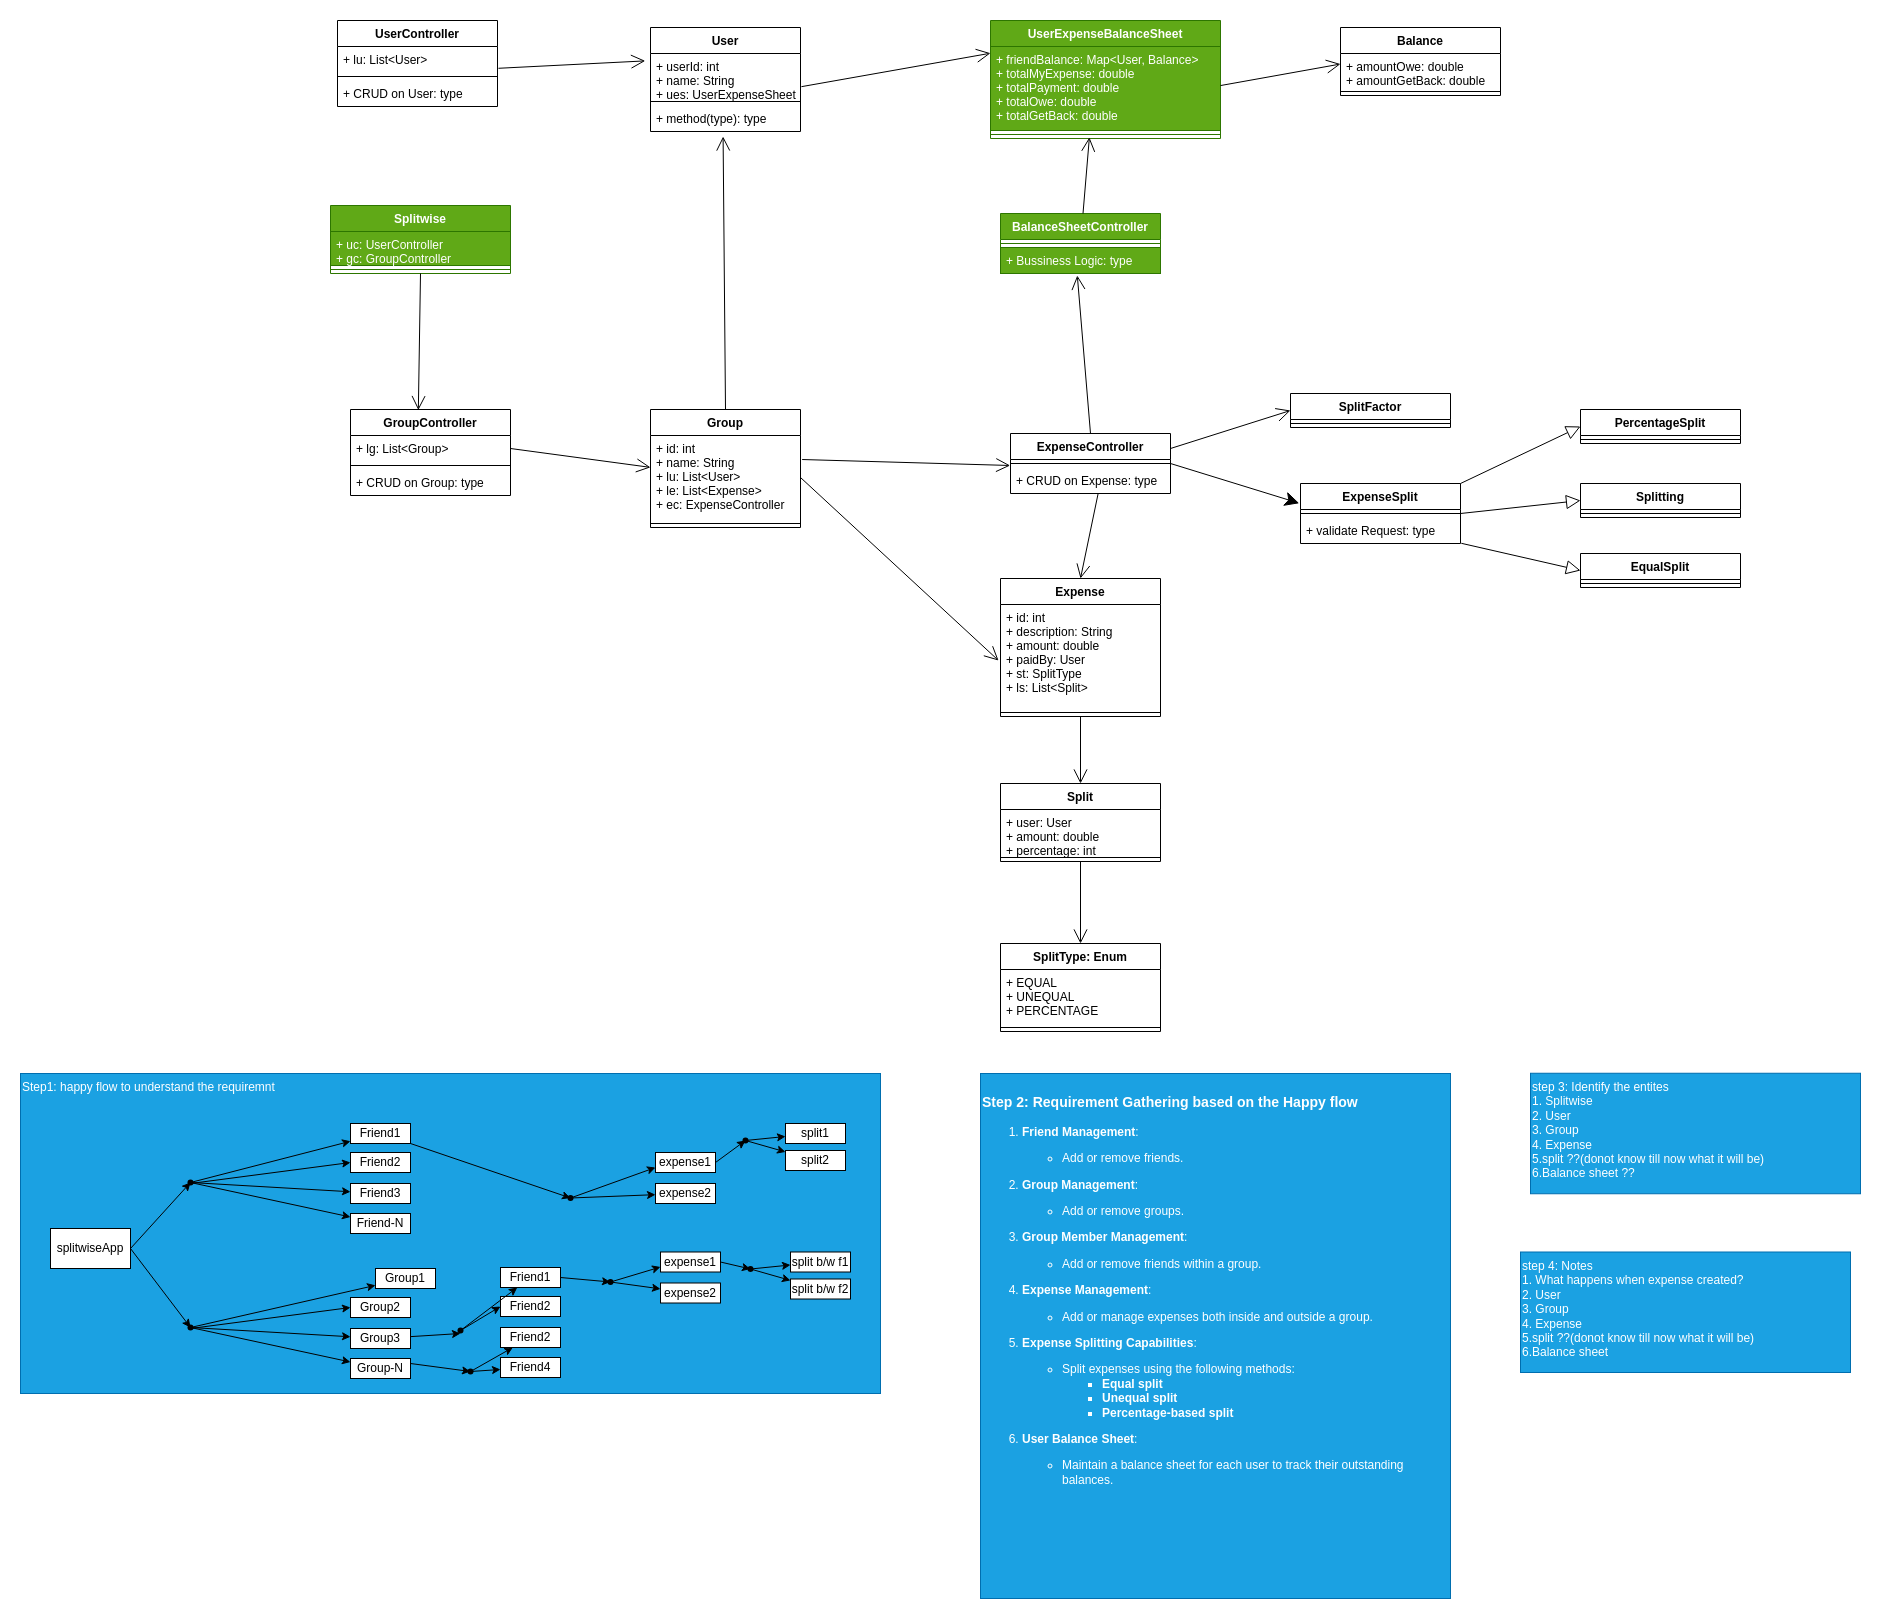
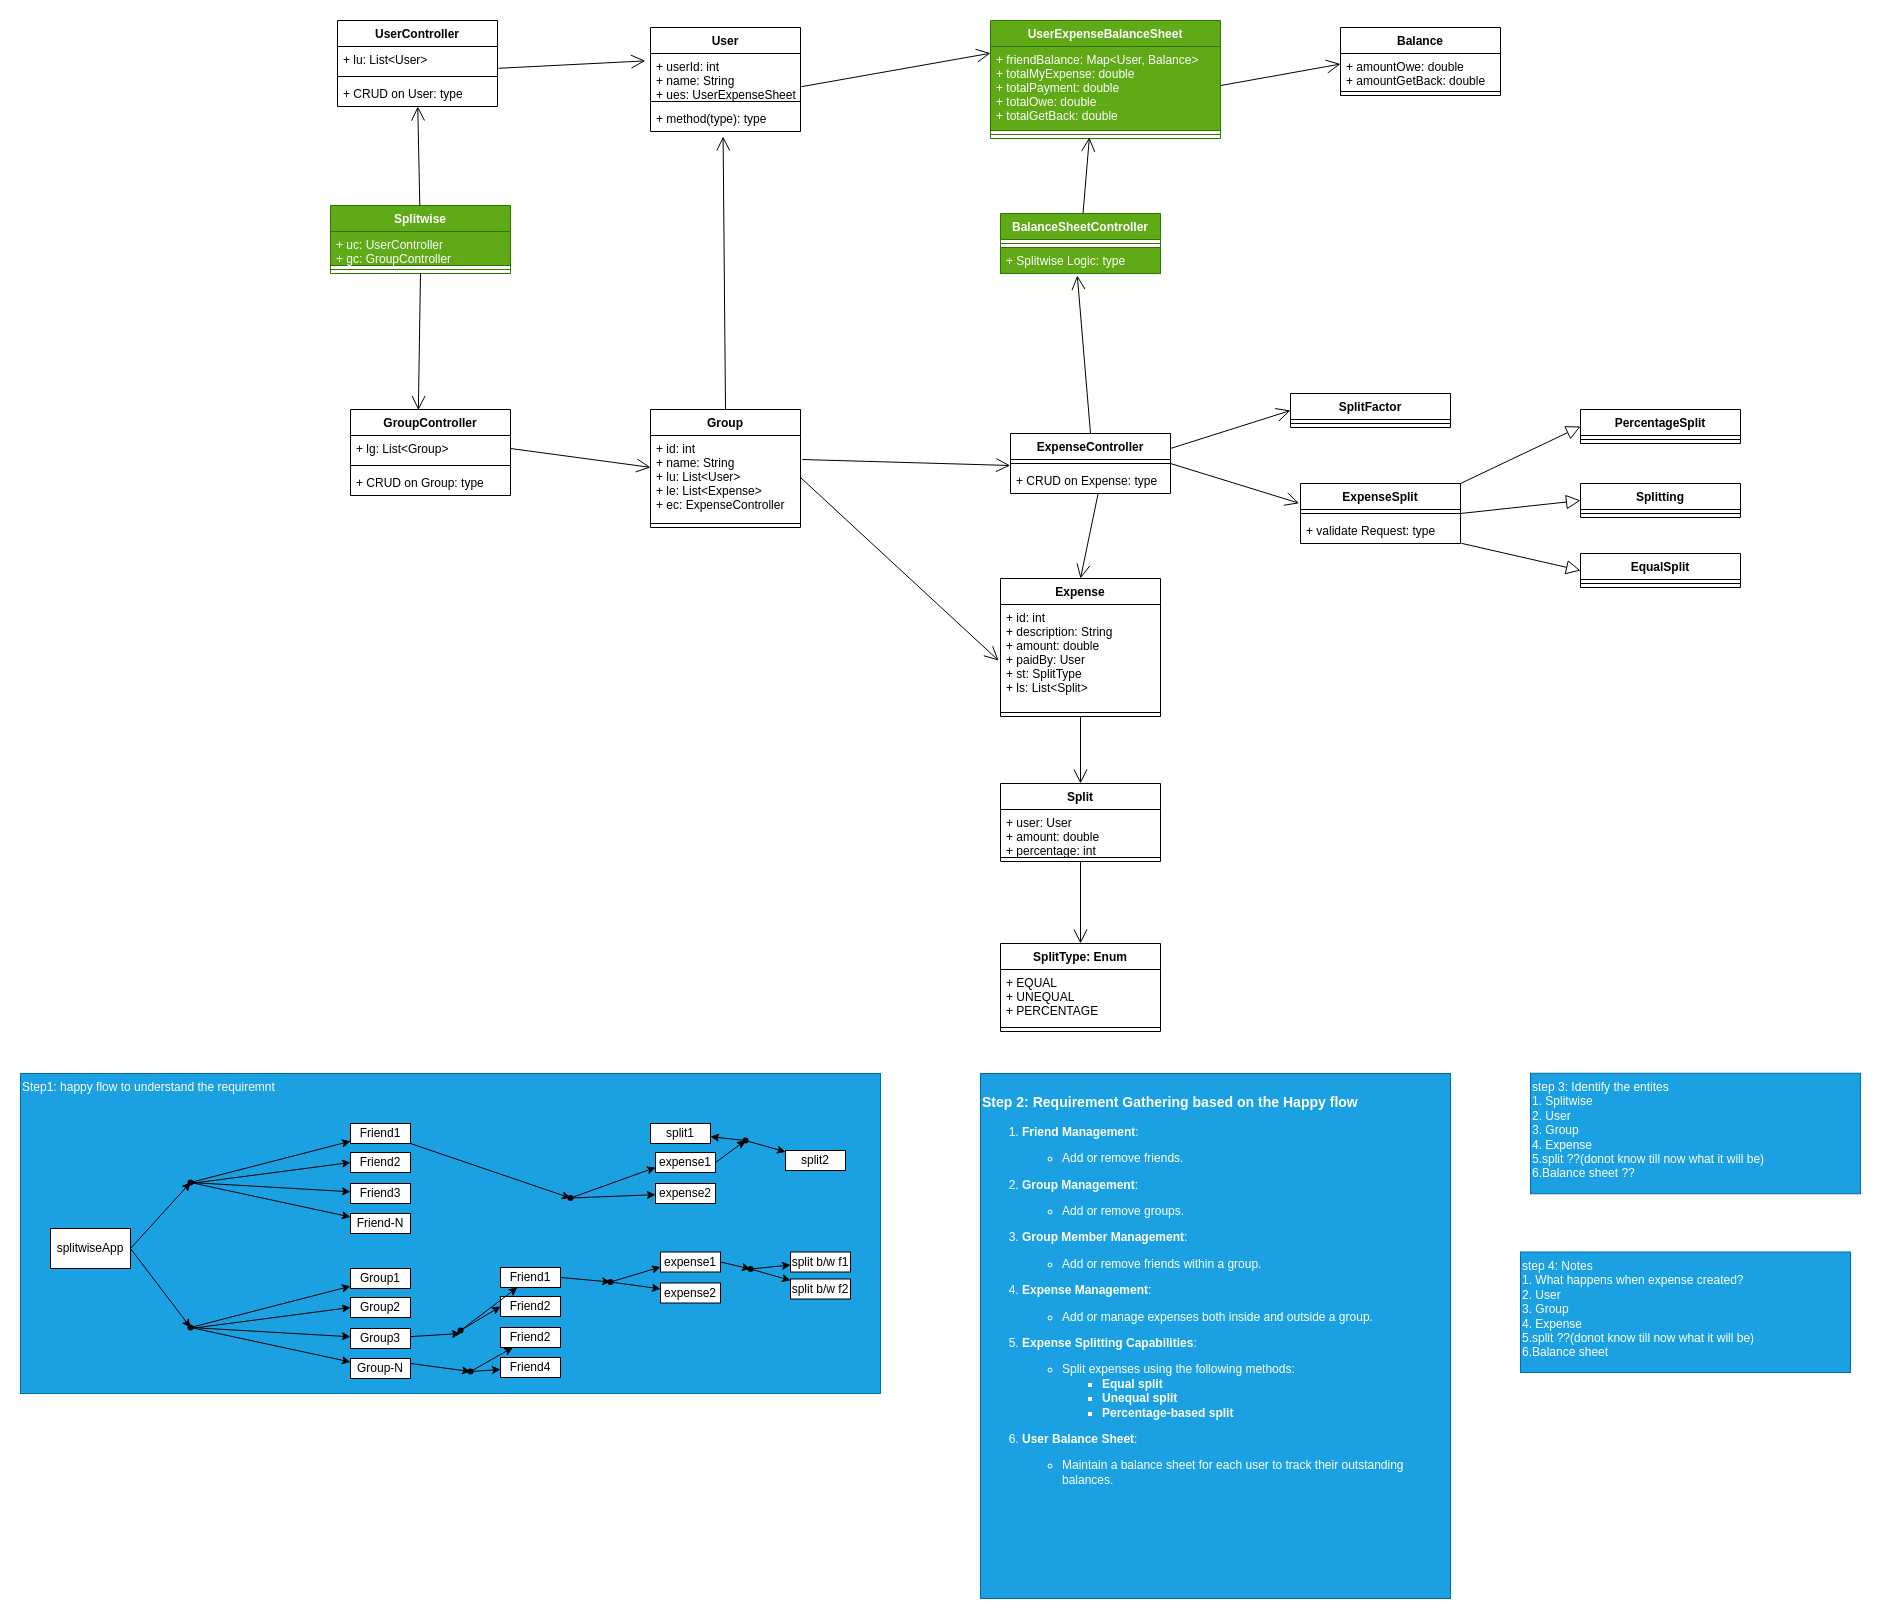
none -> (419, 157)
(1074, 261) -> (1071, 261)
(1287, 499) -> (1290, 501)
(816, 1134) -> (681, 1134)
(406, 1279) -> (381, 1279)
